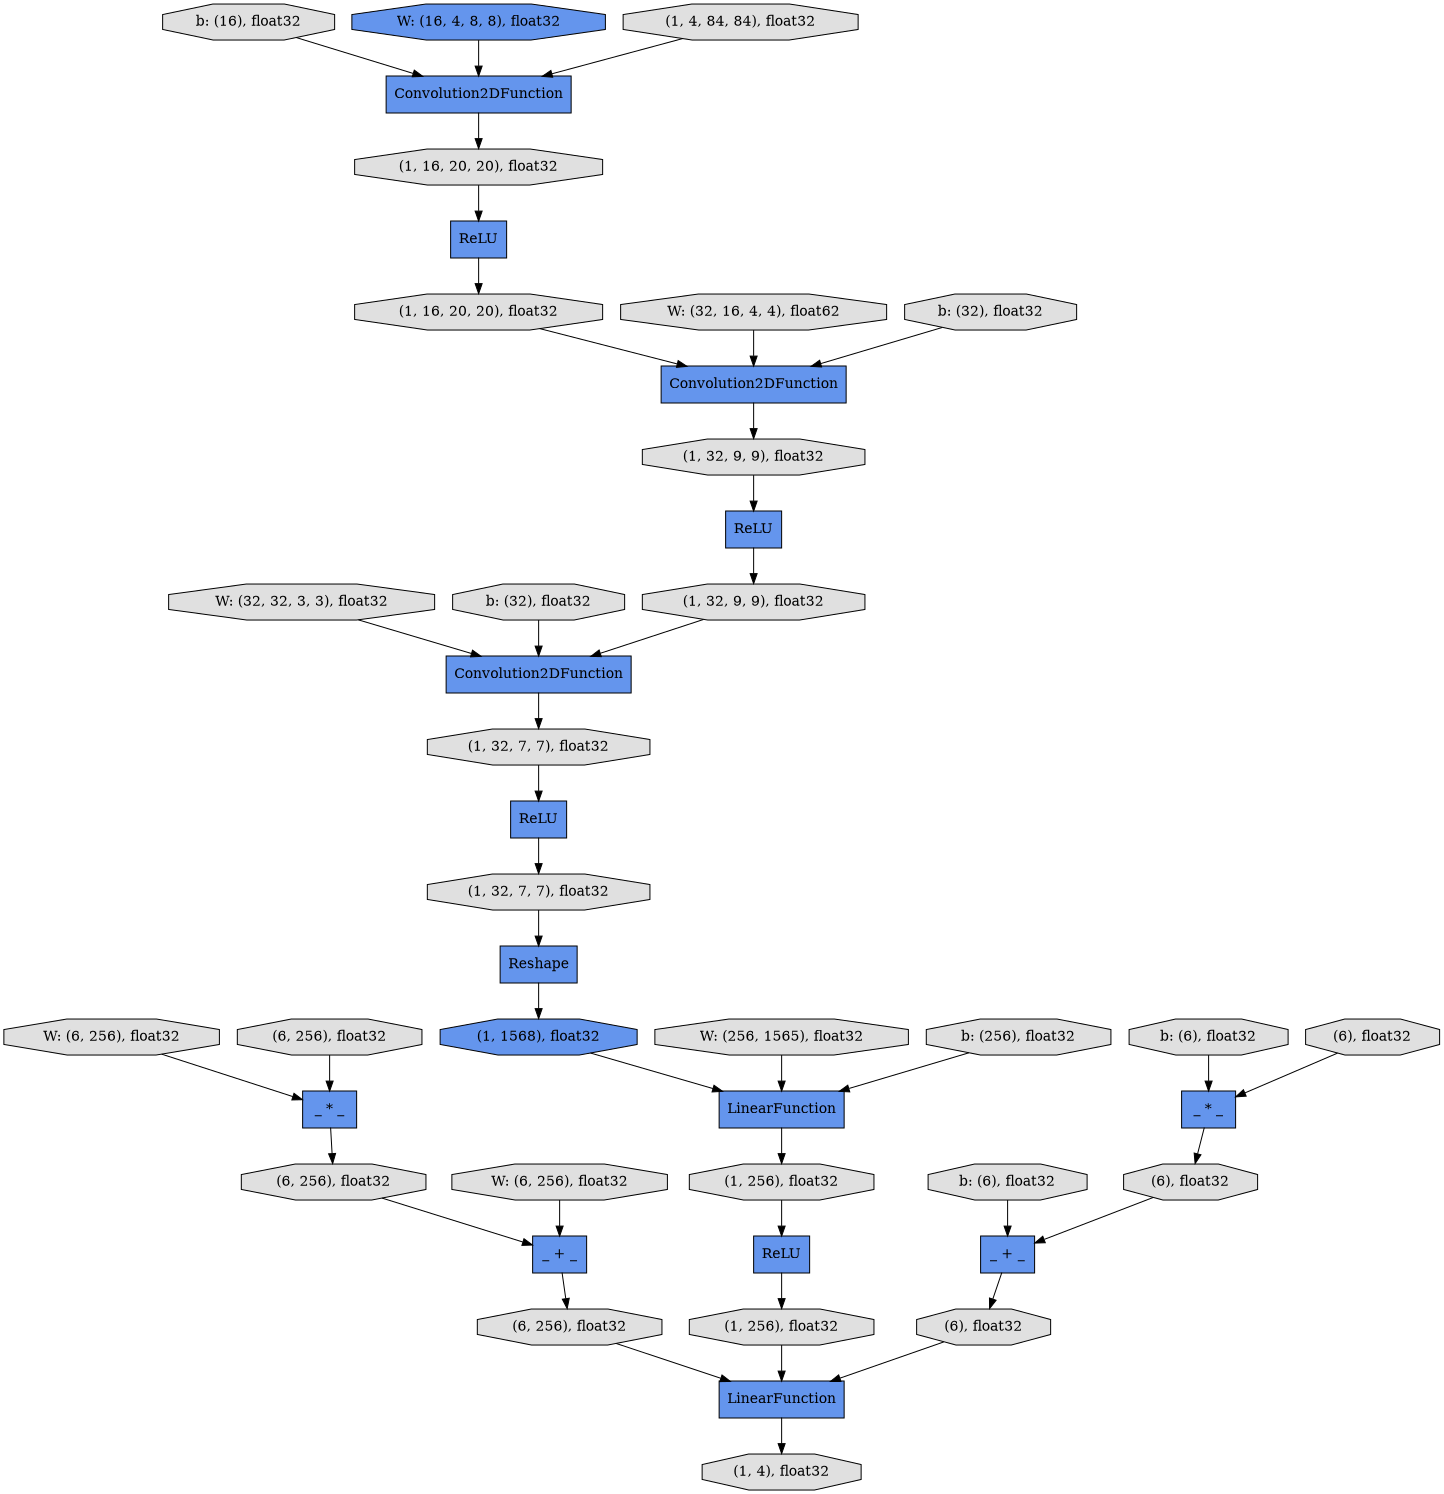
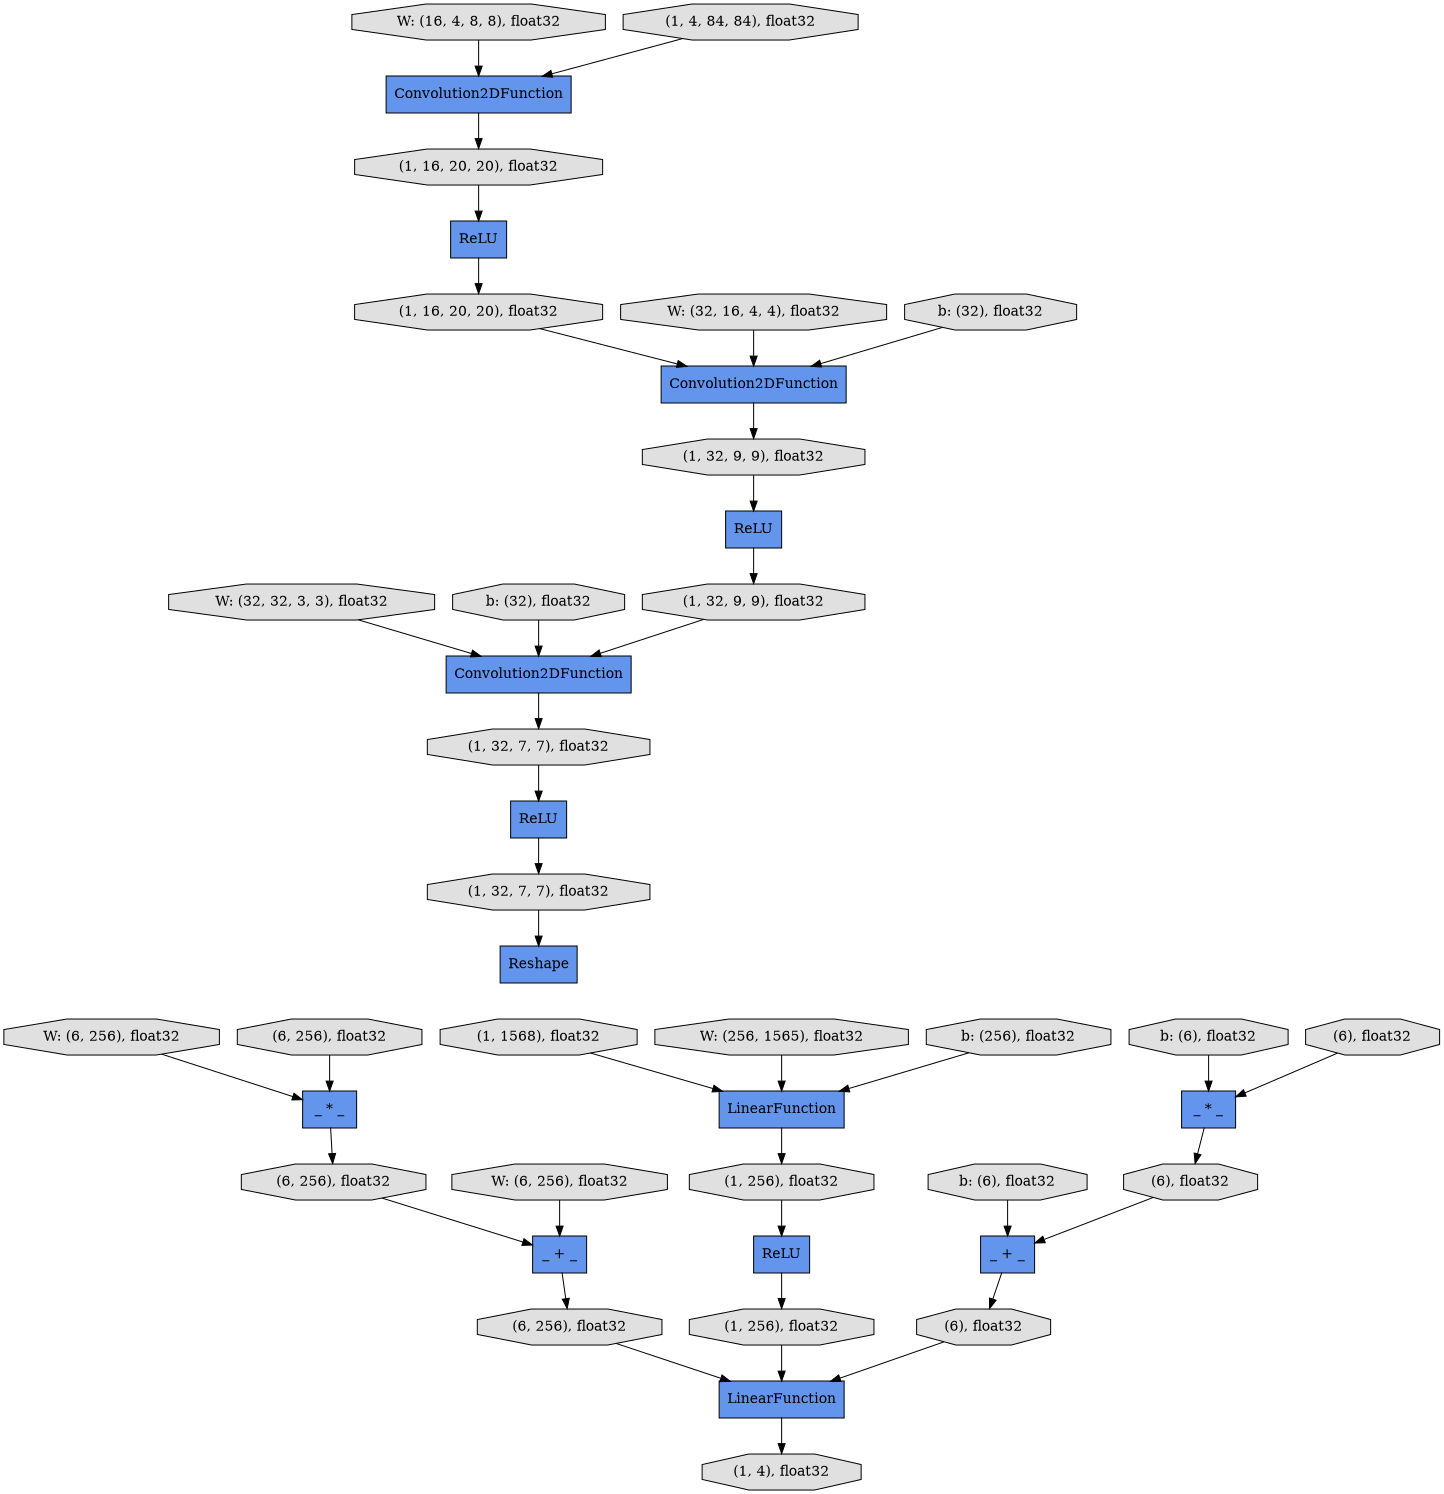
(249, 22) -> none
(479, 22) -> (479, 22)
(754, 312) -> (754, 312)
(539, 996) -> none
(539, 1037) -> (539, 1037)
